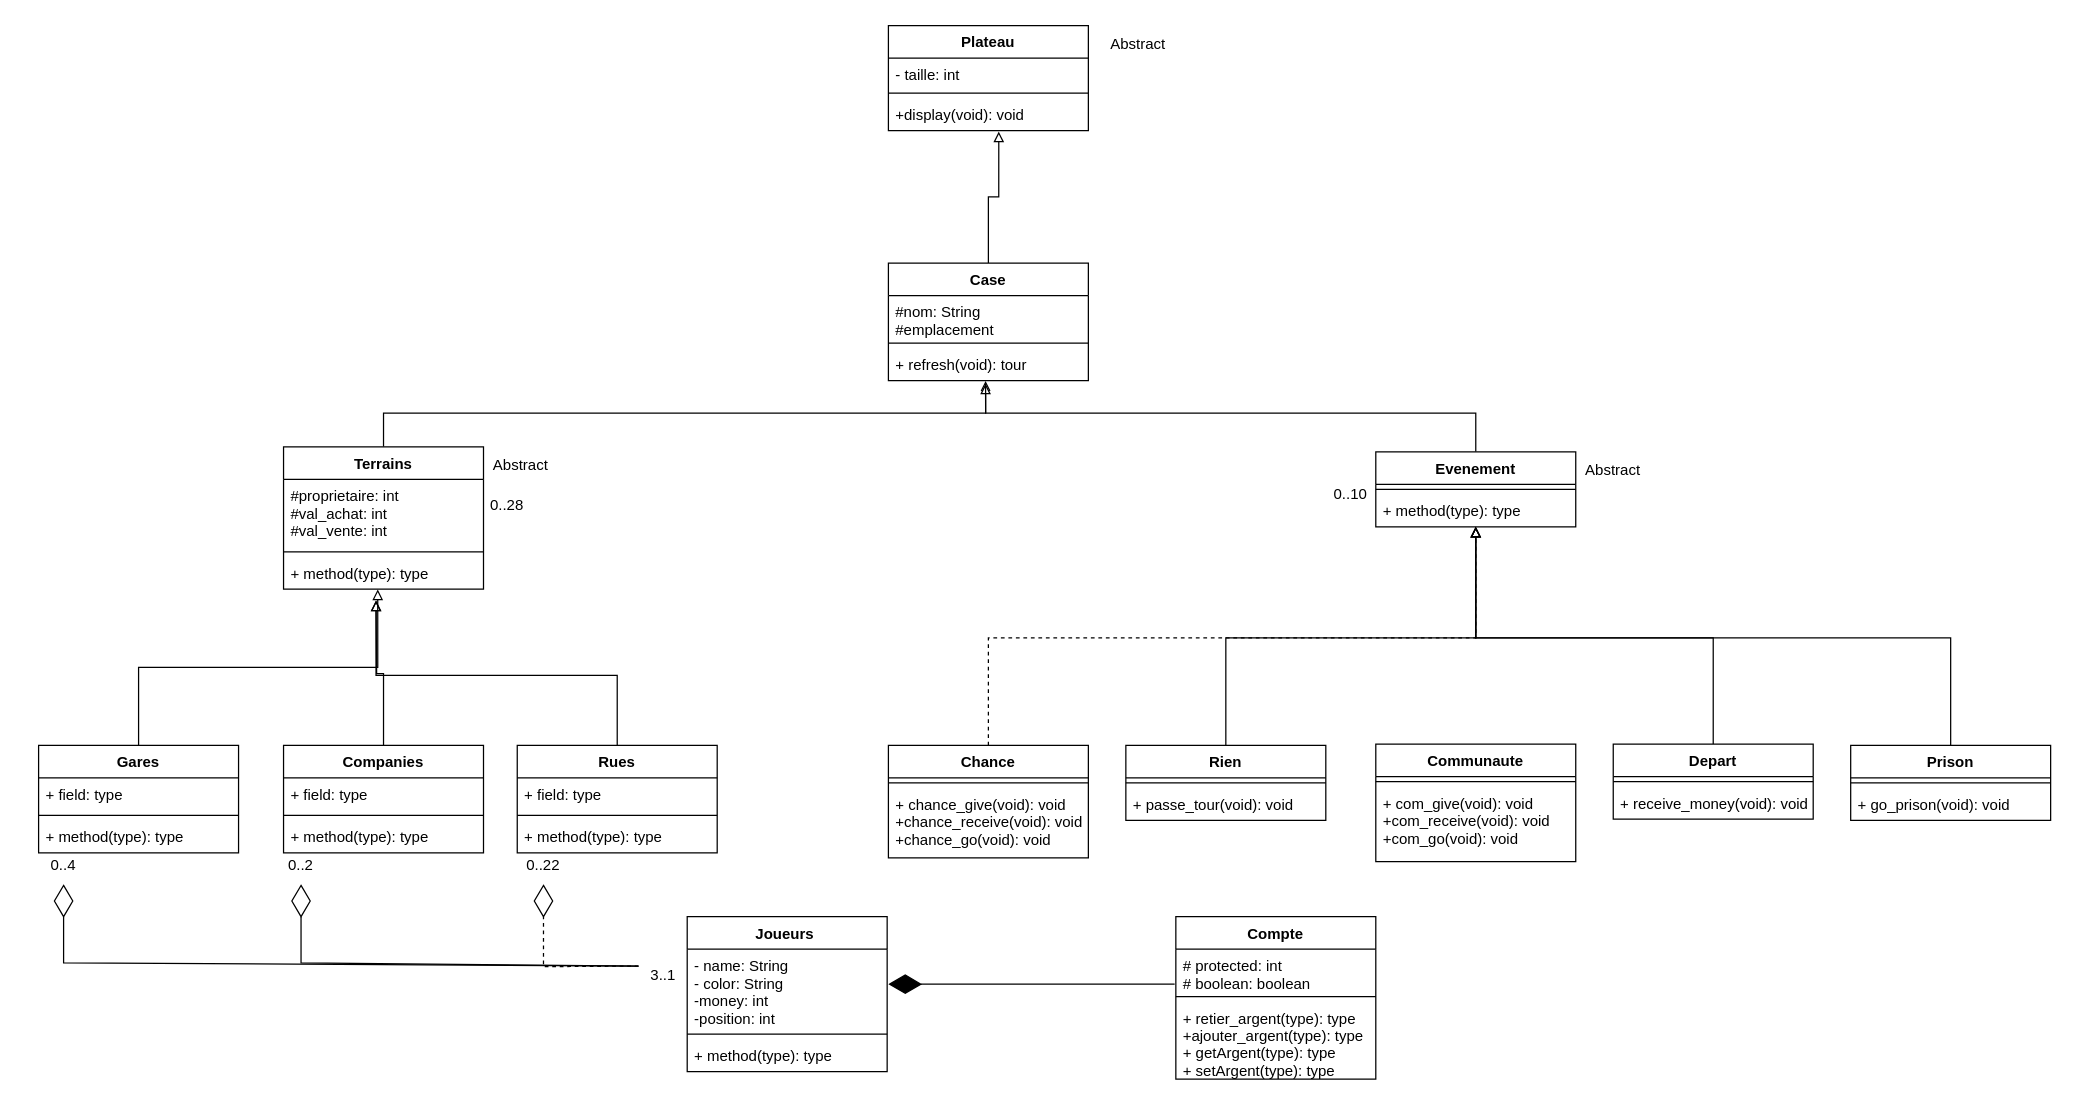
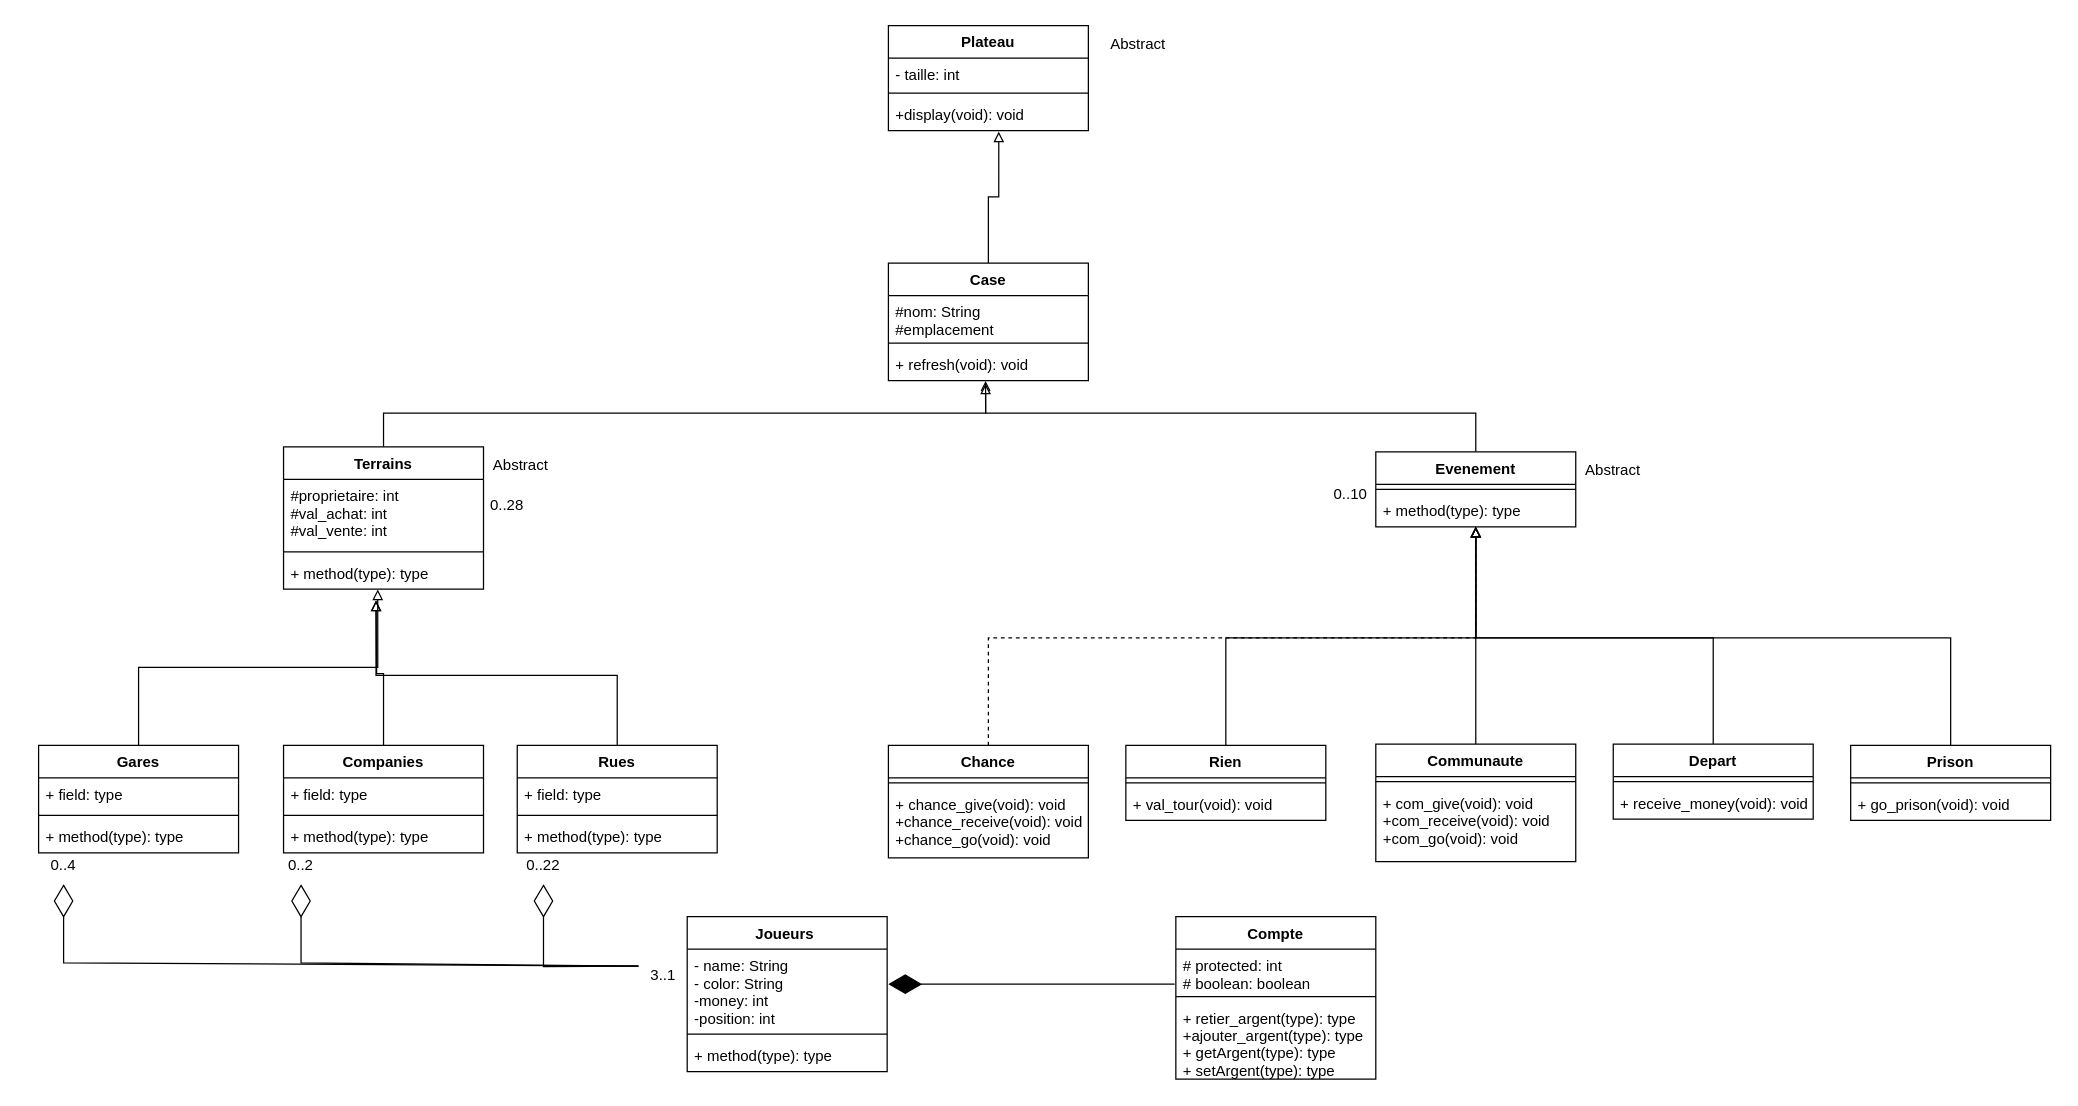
(975, 365) -> (973, 365)
none -> (1476, 692)
(1224, 805) -> (1213, 805)
(543, 958) -> (543, 958)
